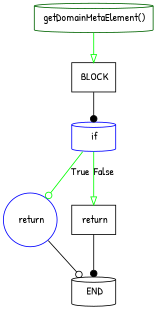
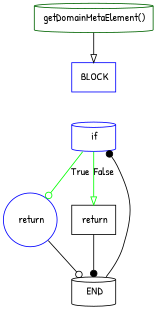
(94, 44) -> (94, 44)
(94, 77) -> (94, 77)
(94, 104) -> (130, 217)
